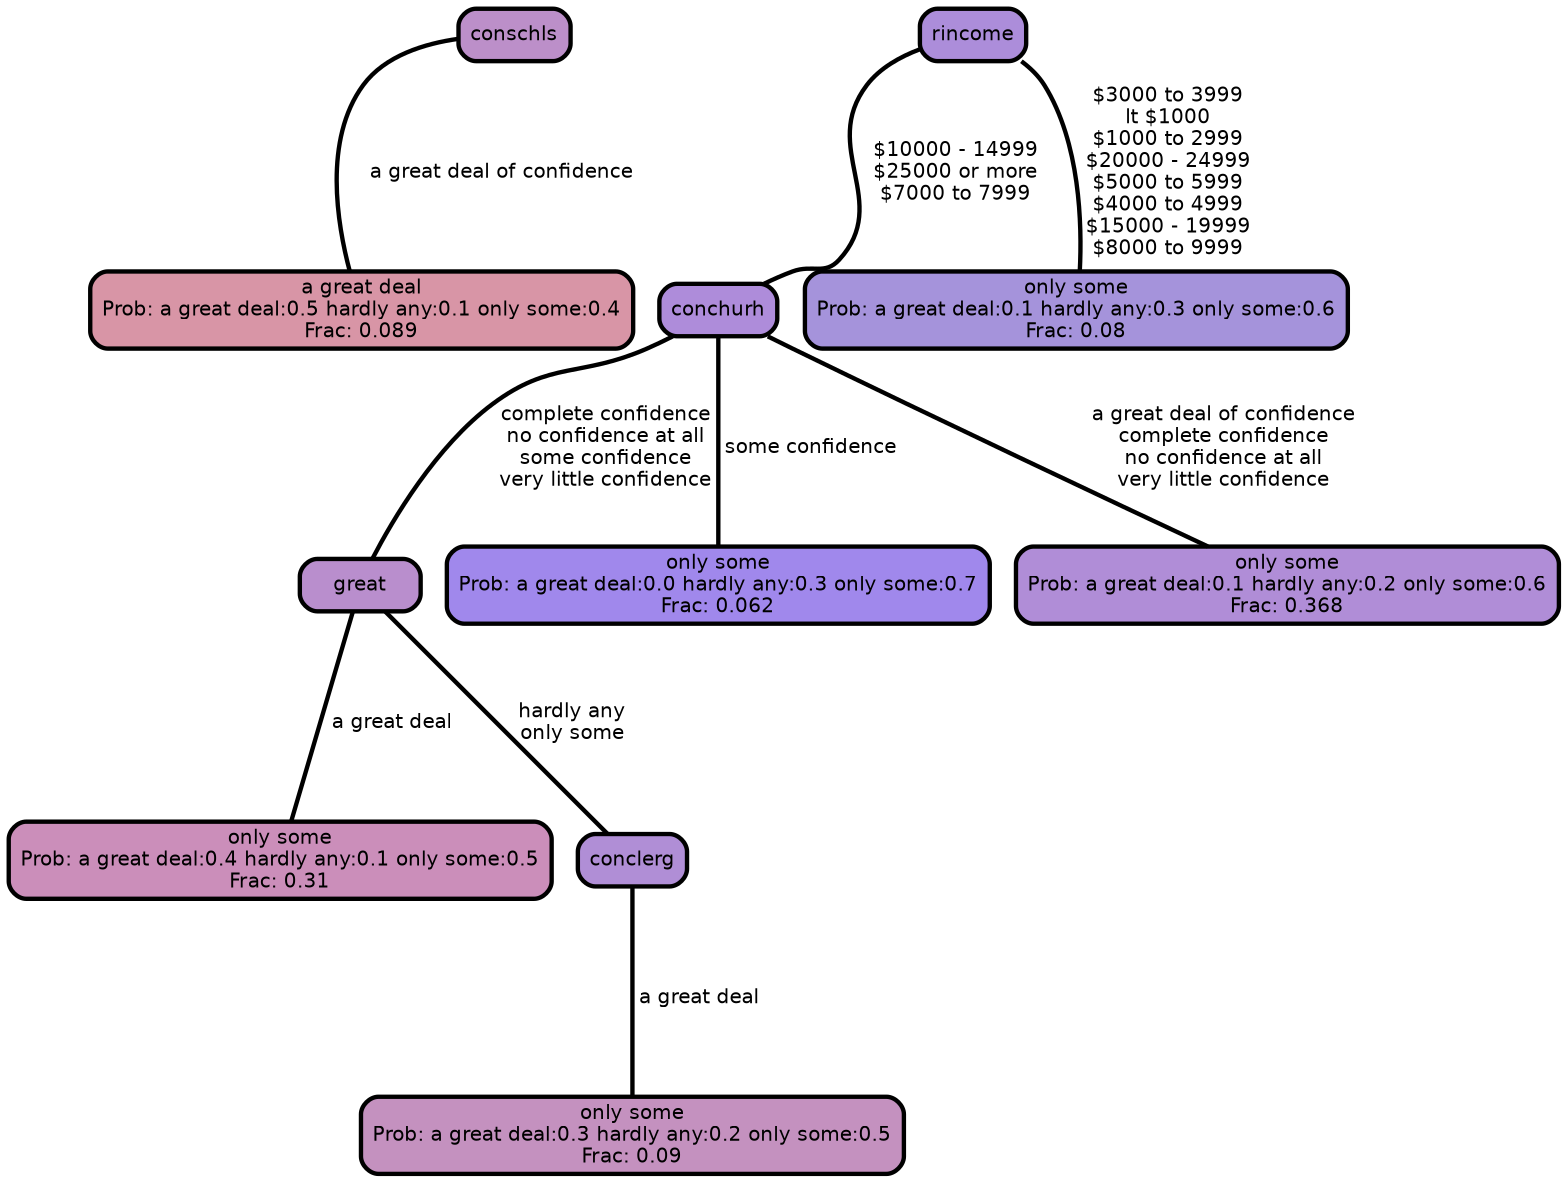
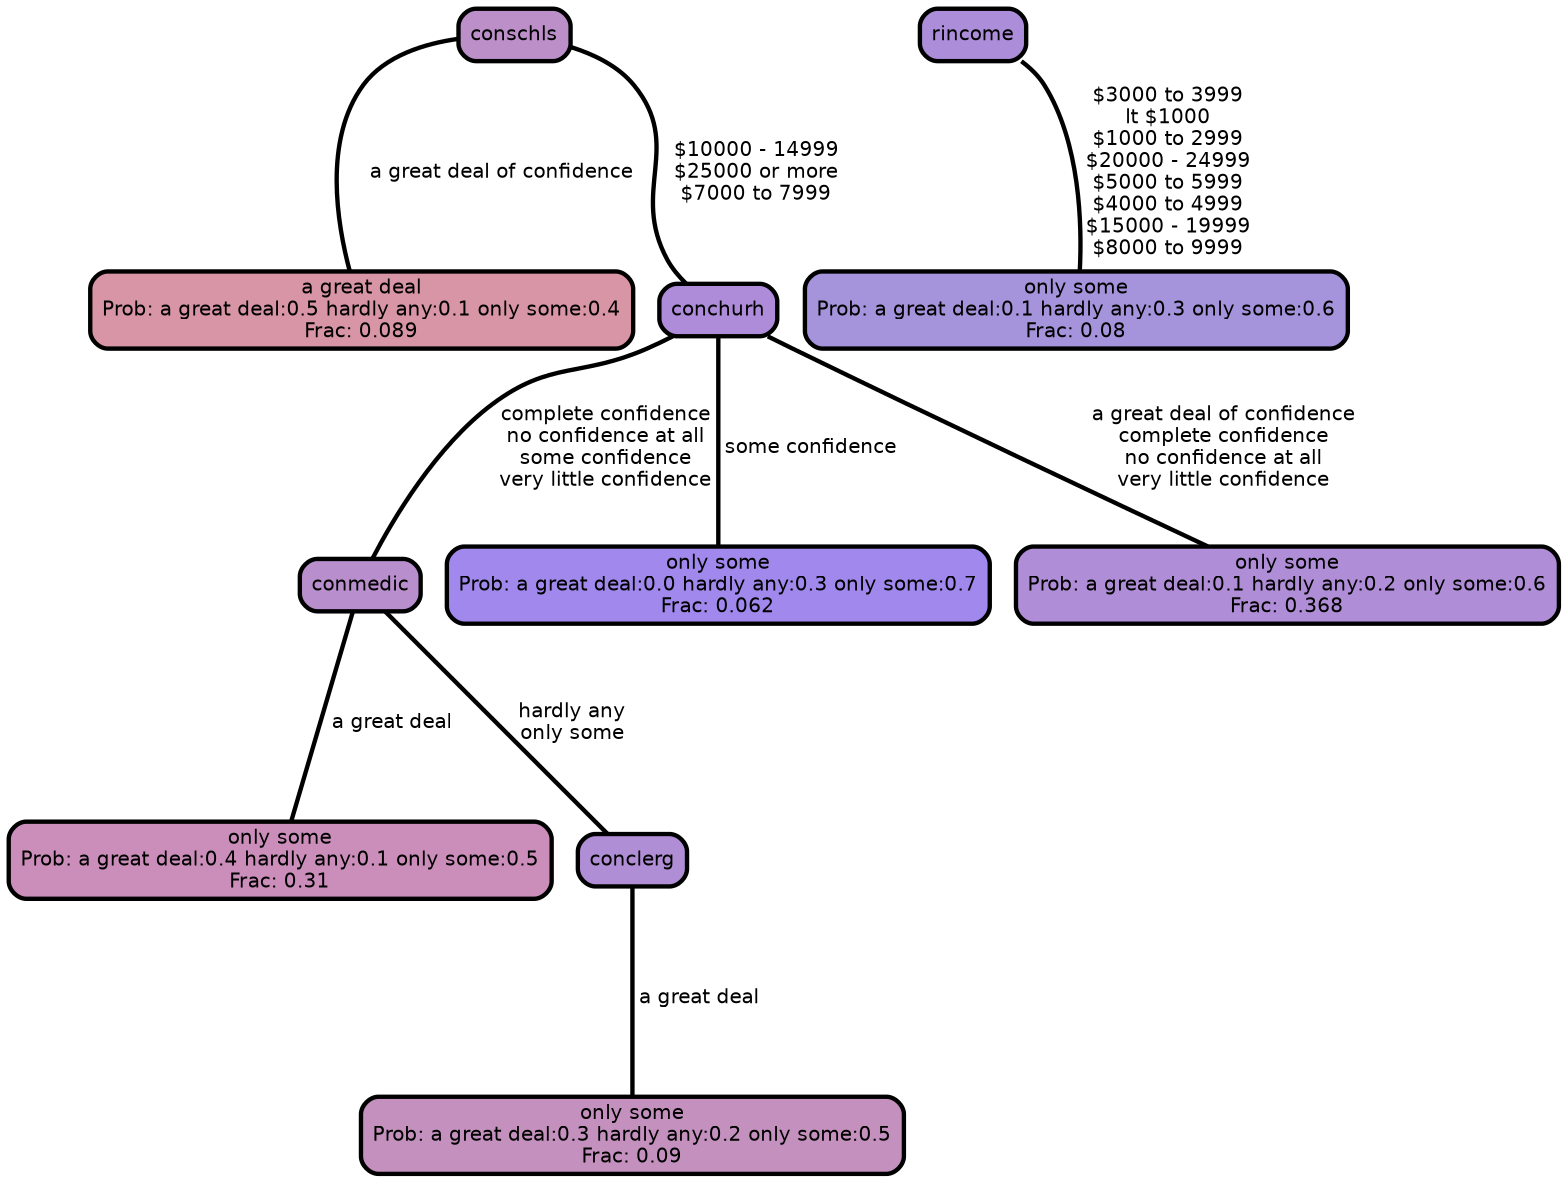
(856, 181) -> (657, 149)
(360, 585) -> (360, 585)
